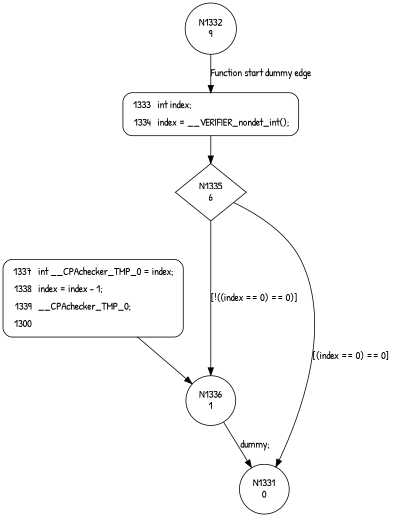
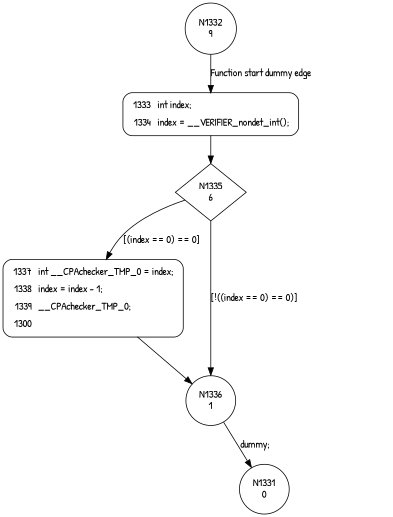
(314, 317) -> (142, 220)
